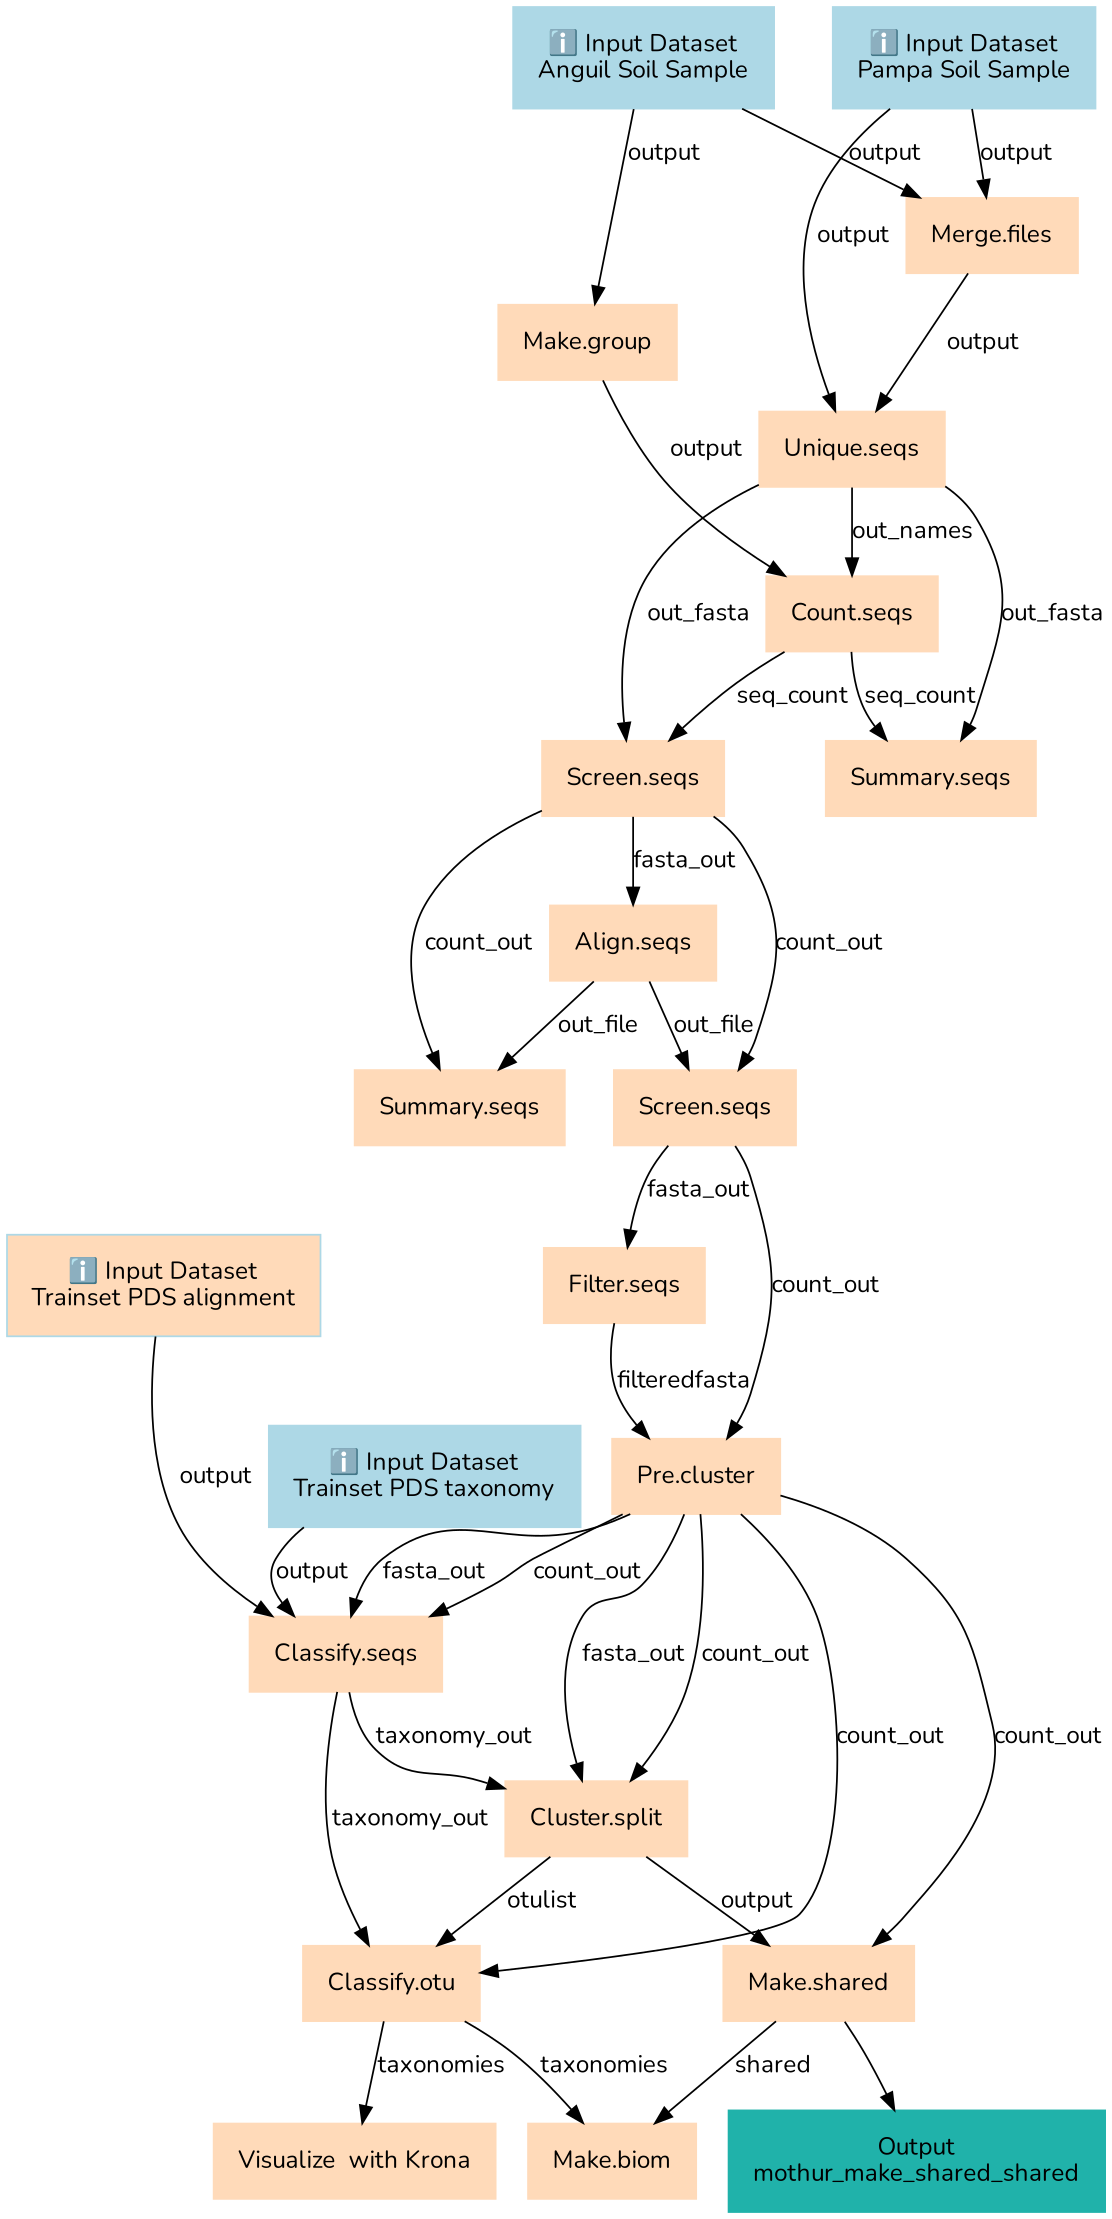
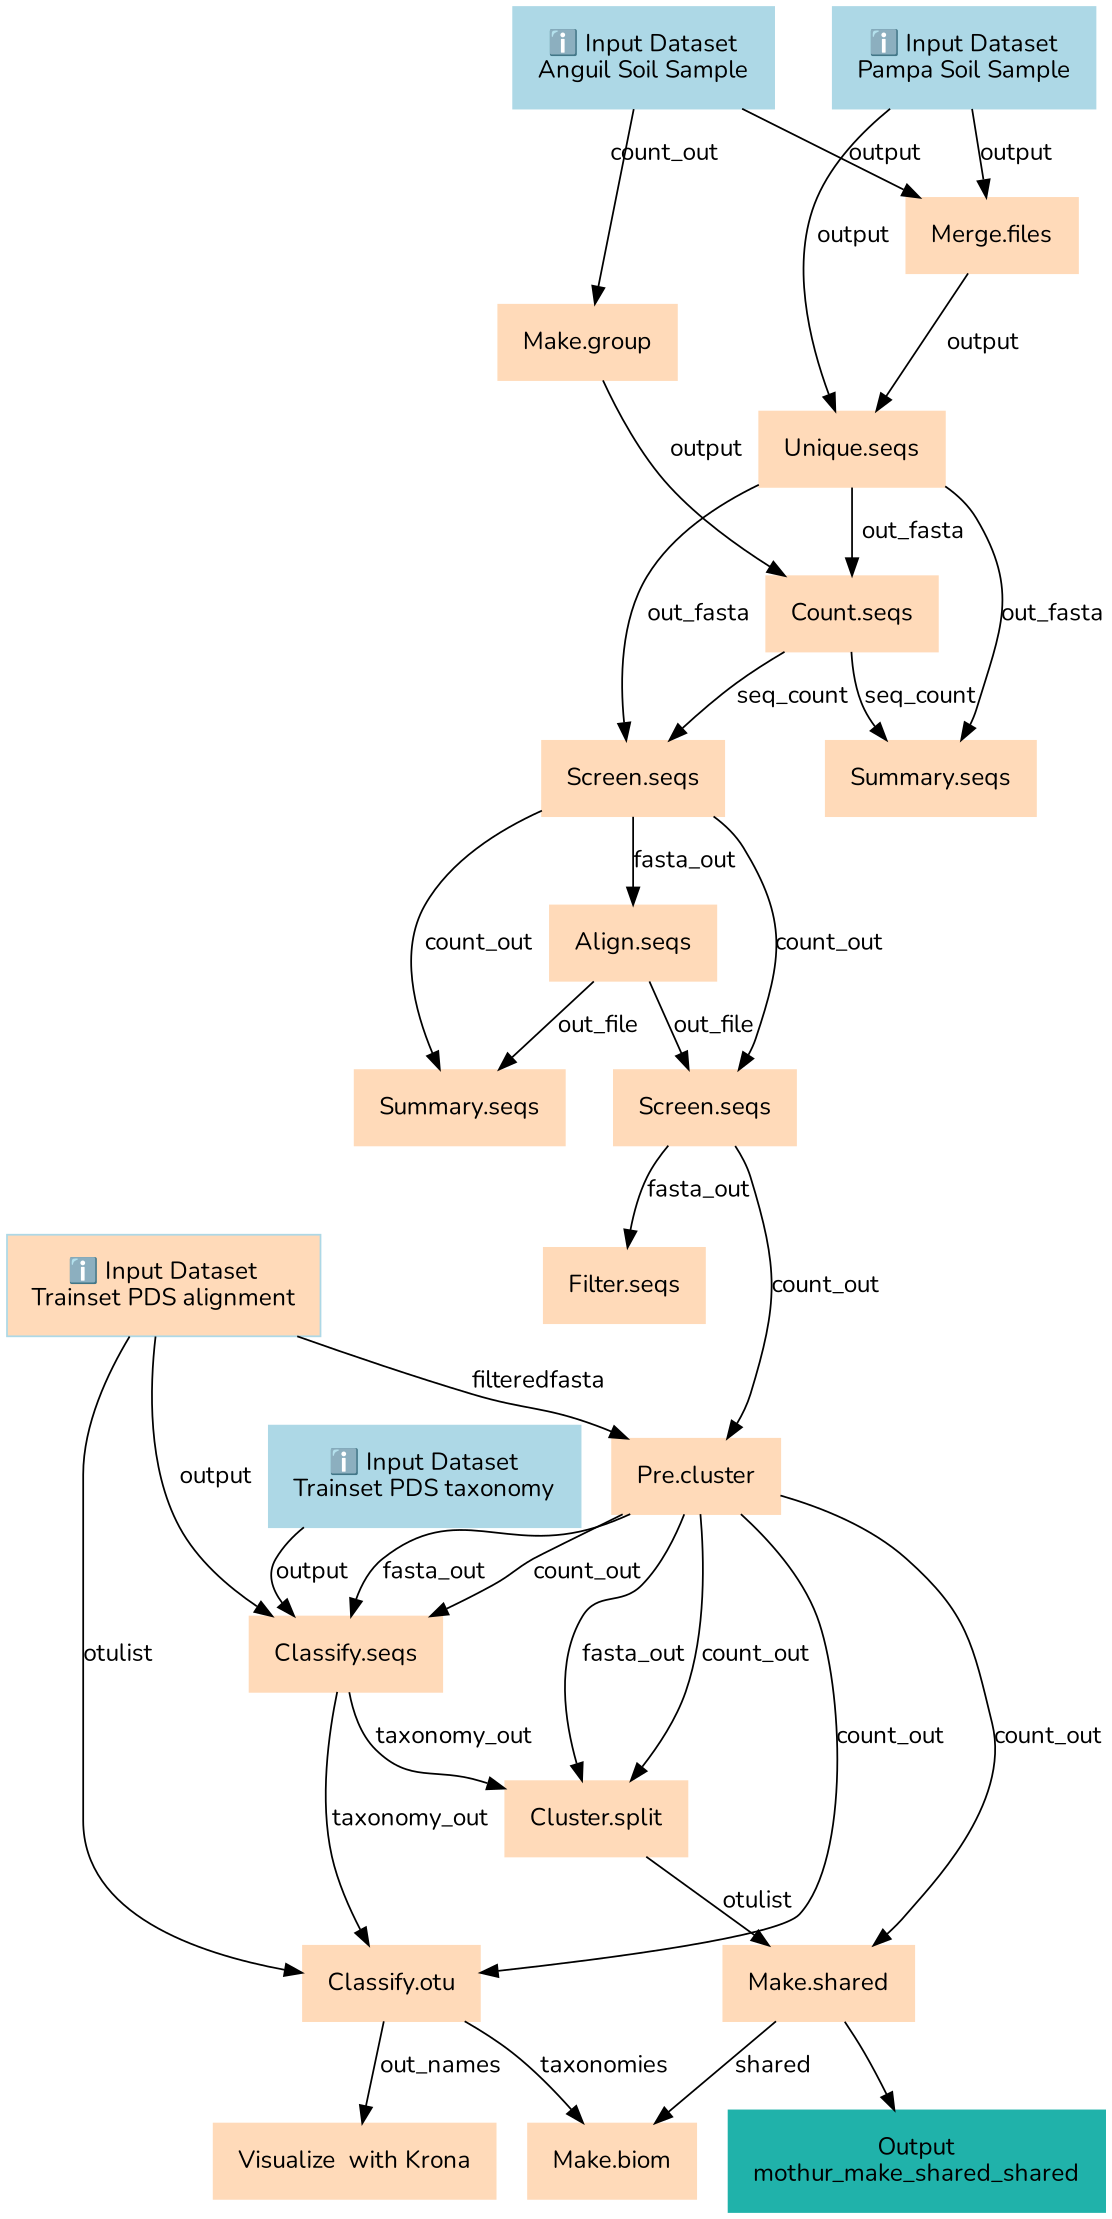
(665, 153) -> (665, 153)
(913, 532) -> (913, 532)
(613, 1377) -> (453, 1388)
(501, 1896) -> (83, 1710)
(757, 1901) -> (757, 1901)
(441, 2066) -> (441, 2066)
